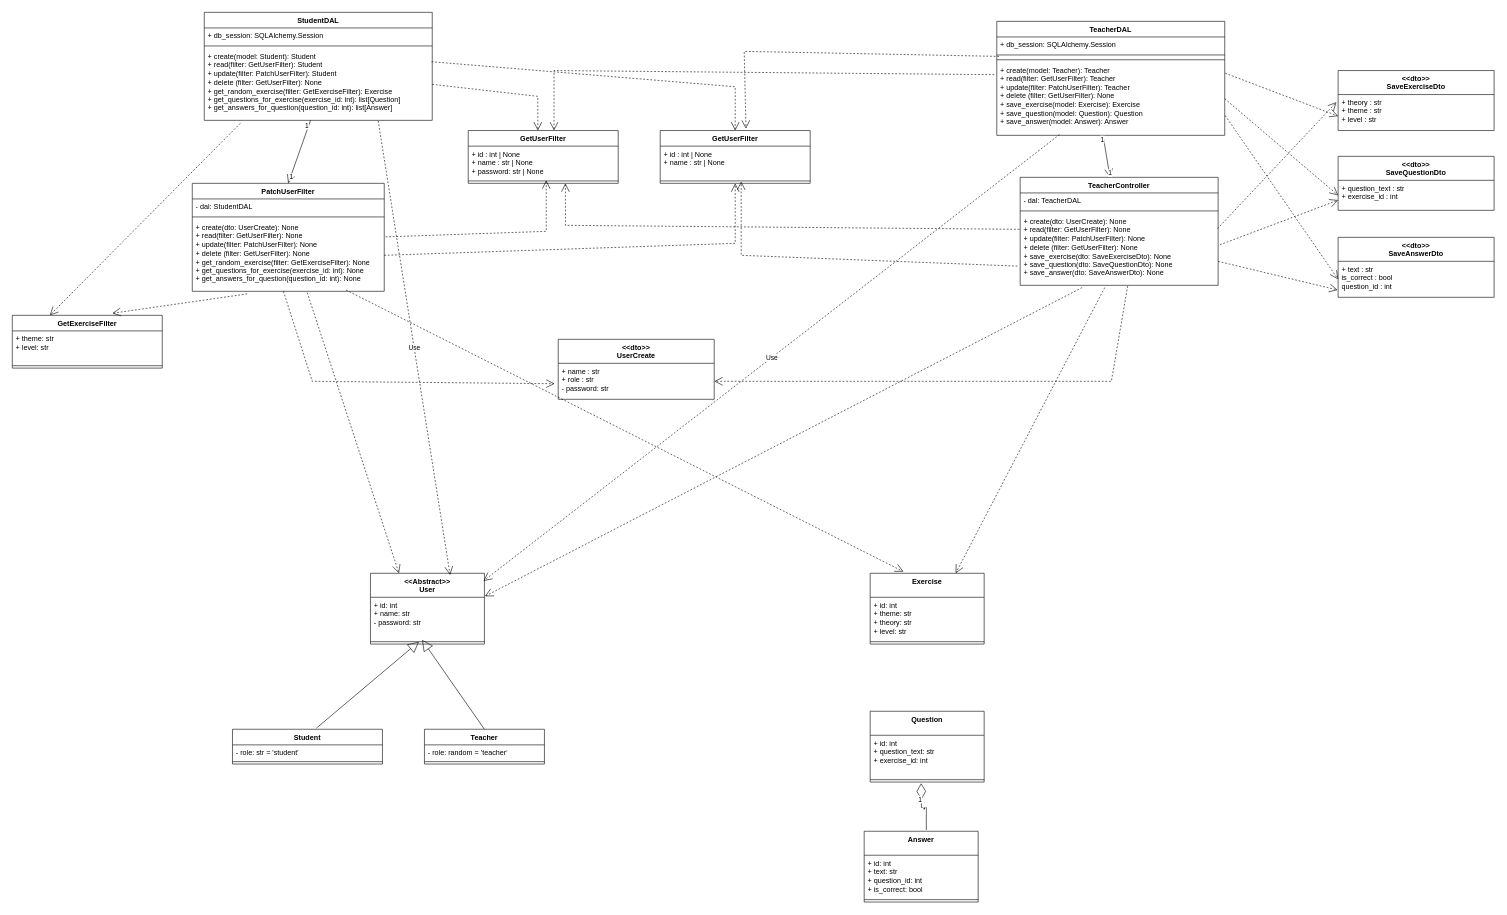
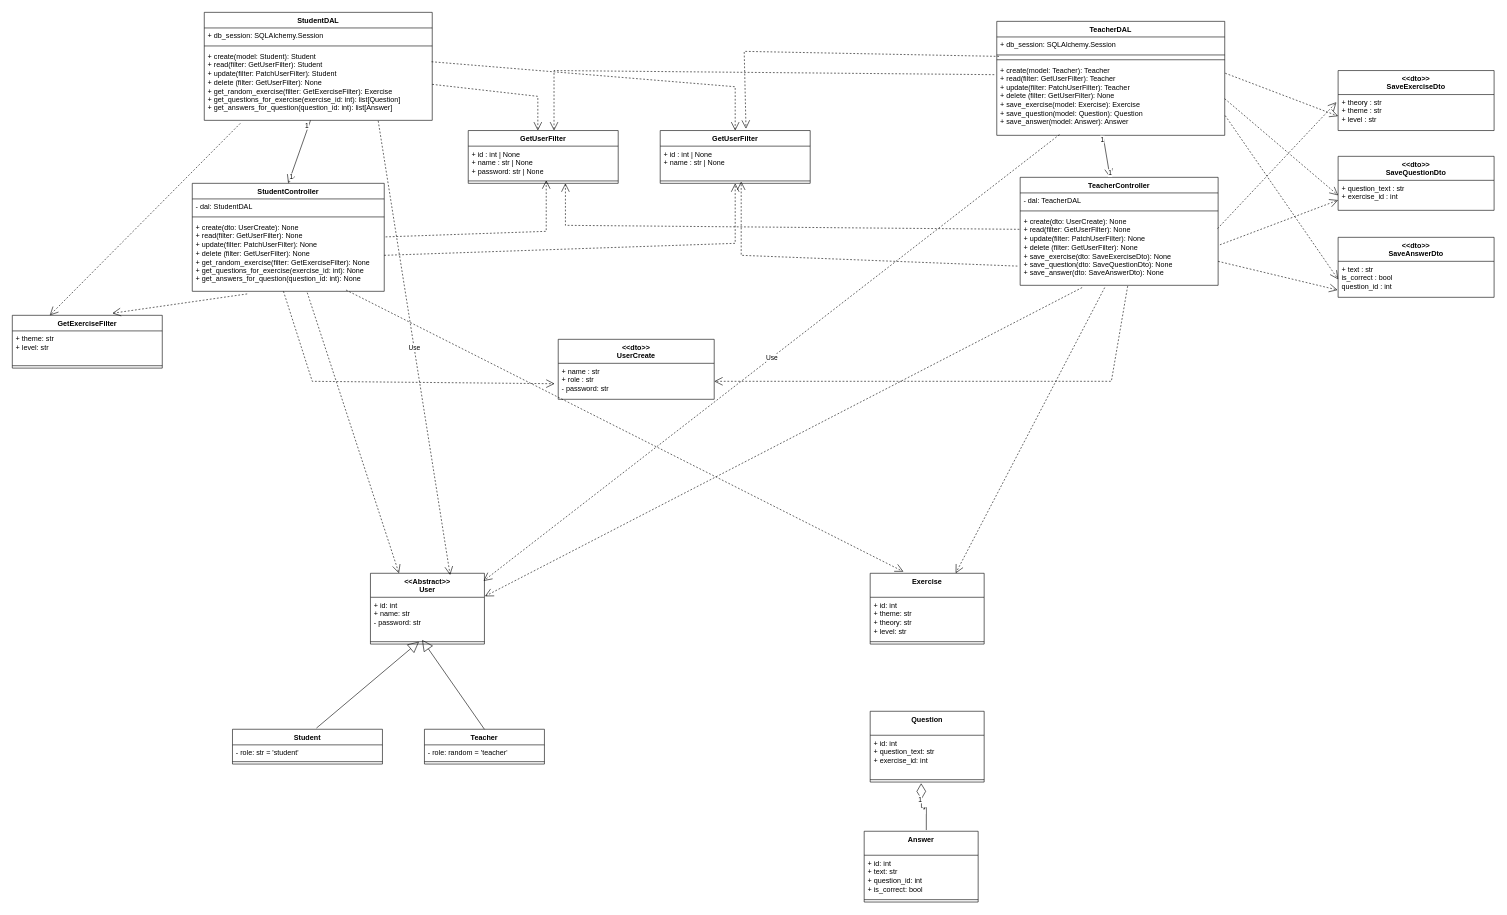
(288, 192) -> (288, 192)
